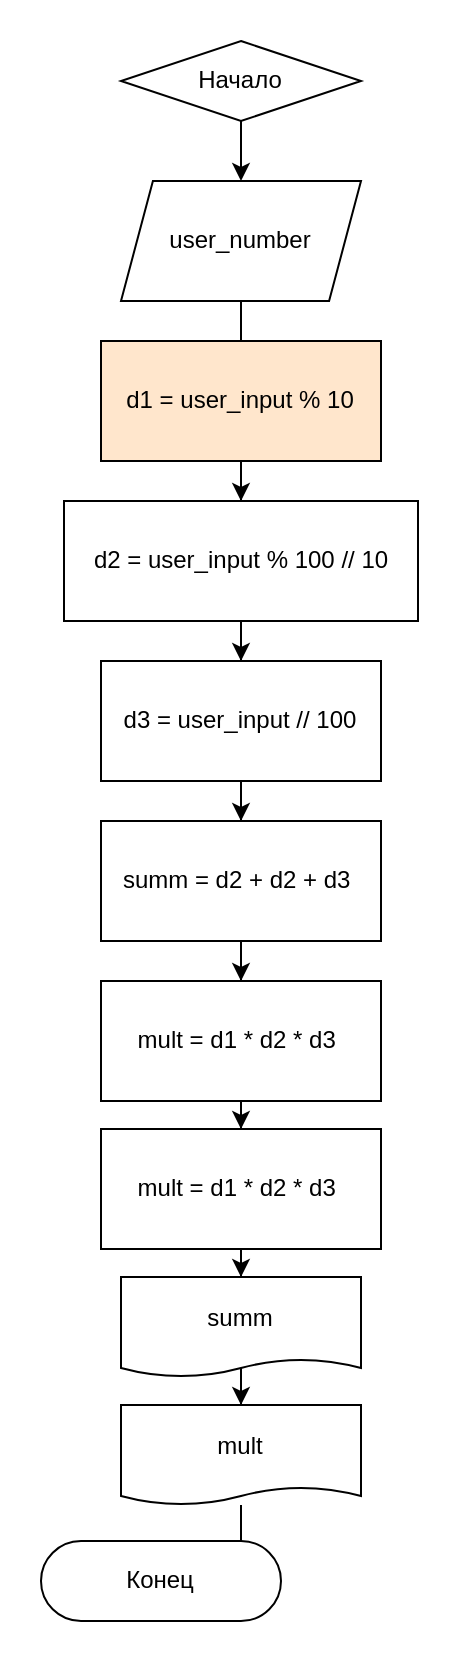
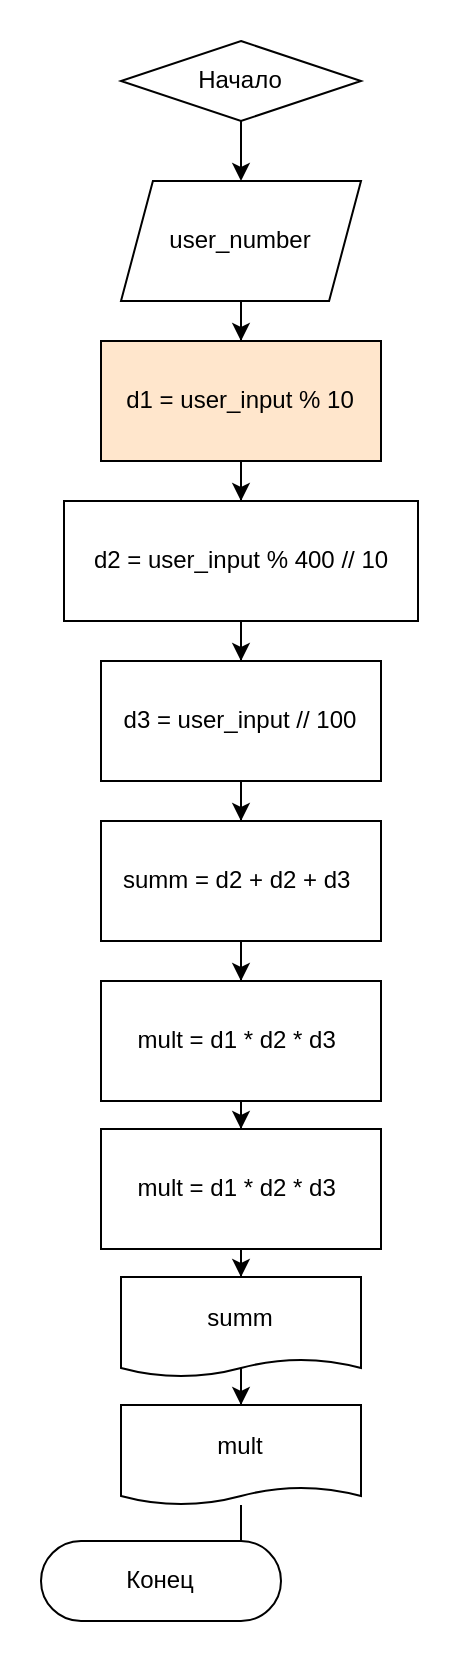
(241, 331) -> (241, 326)
(242, 561) -> (242, 561)
